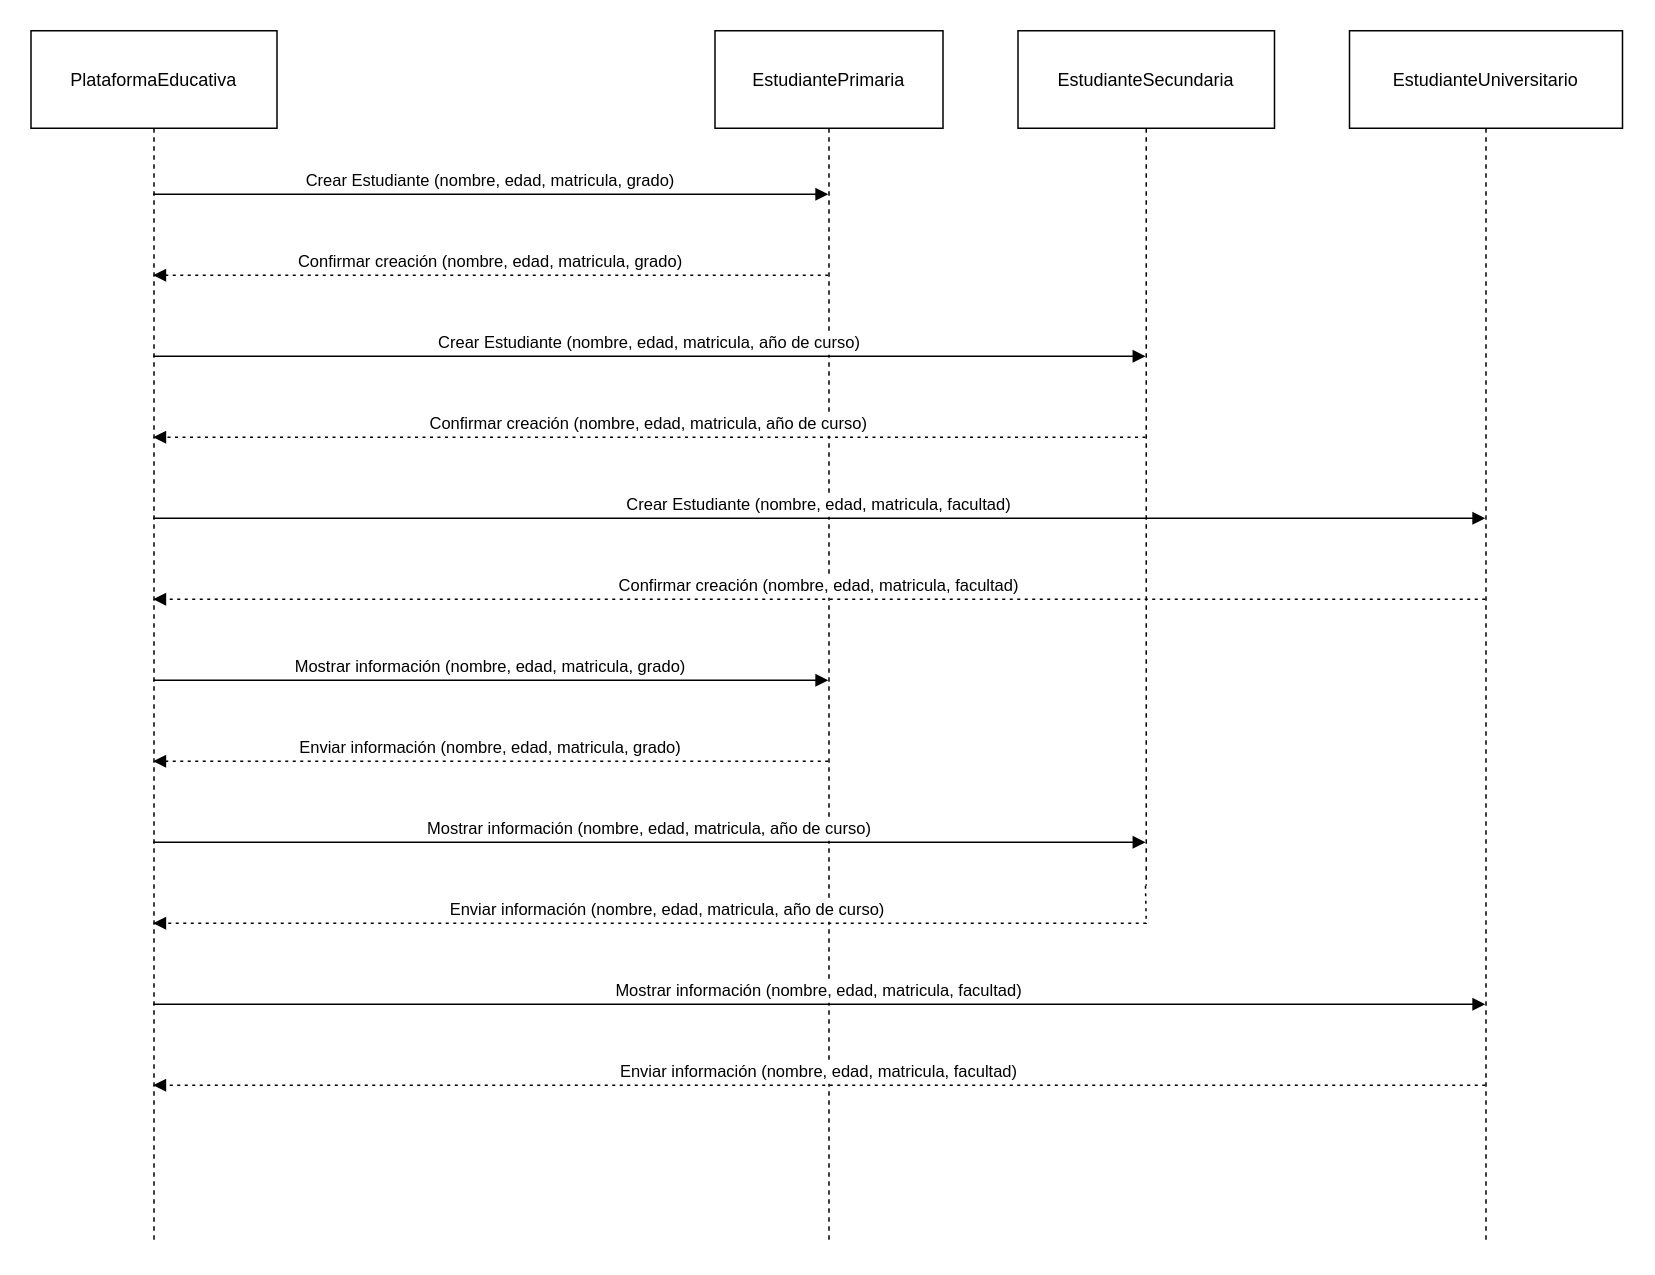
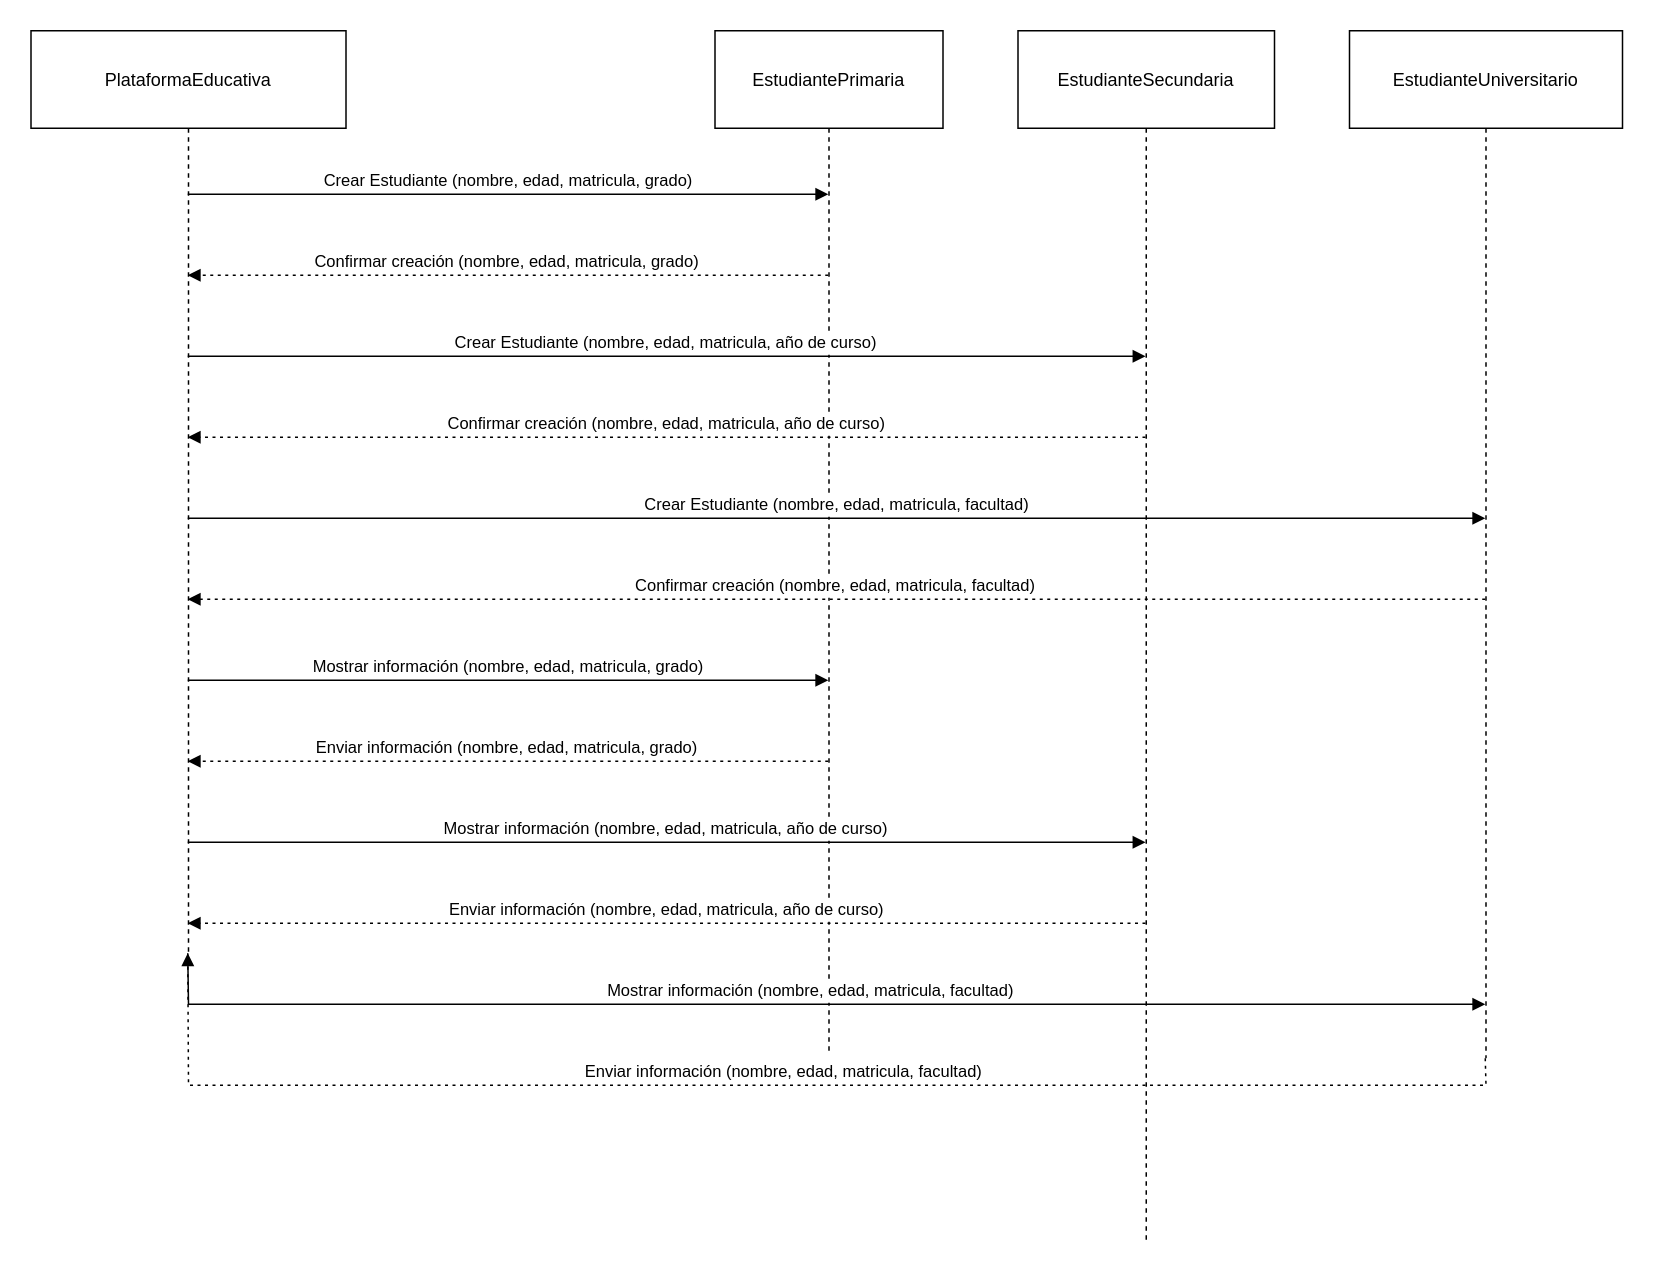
(1146, 458) -> (1146, 637)
(154, 637) -> (188, 492)
(829, 637) -> (829, 541)
(1486, 637) -> (1486, 545)
